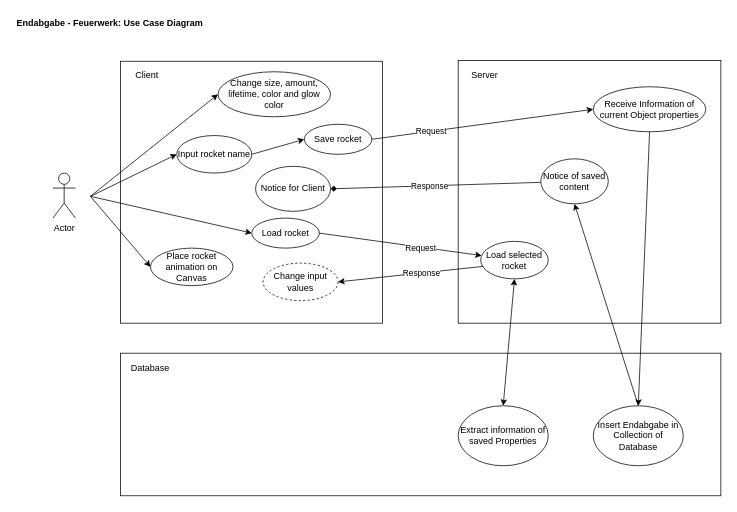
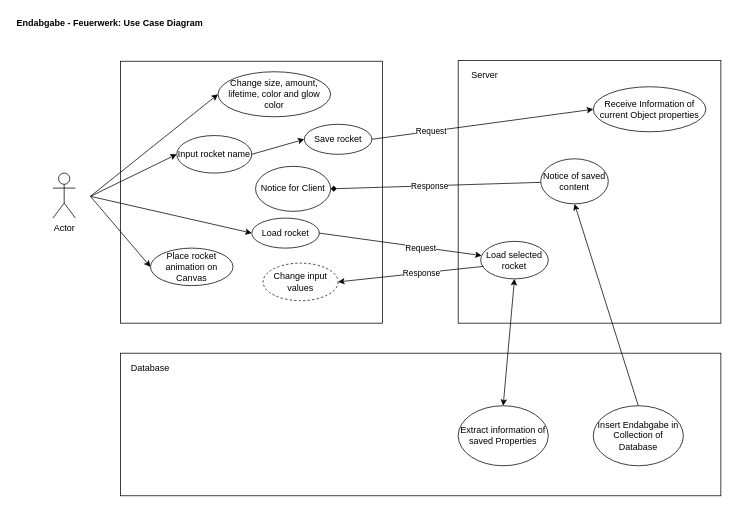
(147, 75) -> none
(644, 264) -> none
